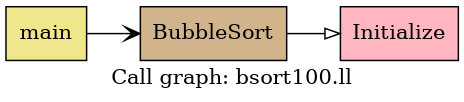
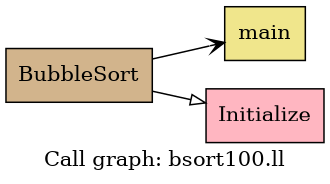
(106, 34) -> (181, 52)
